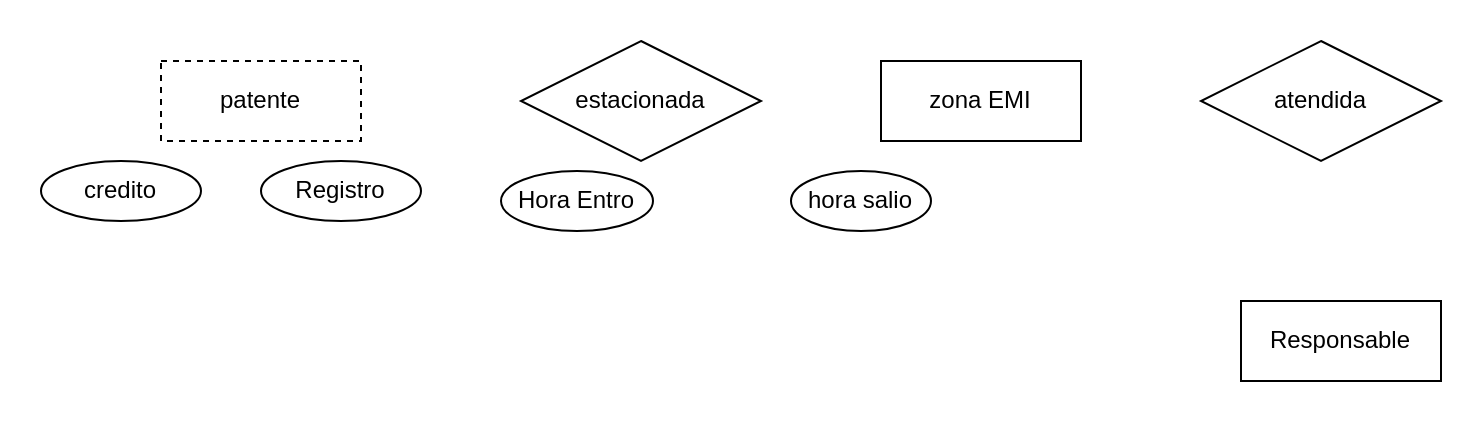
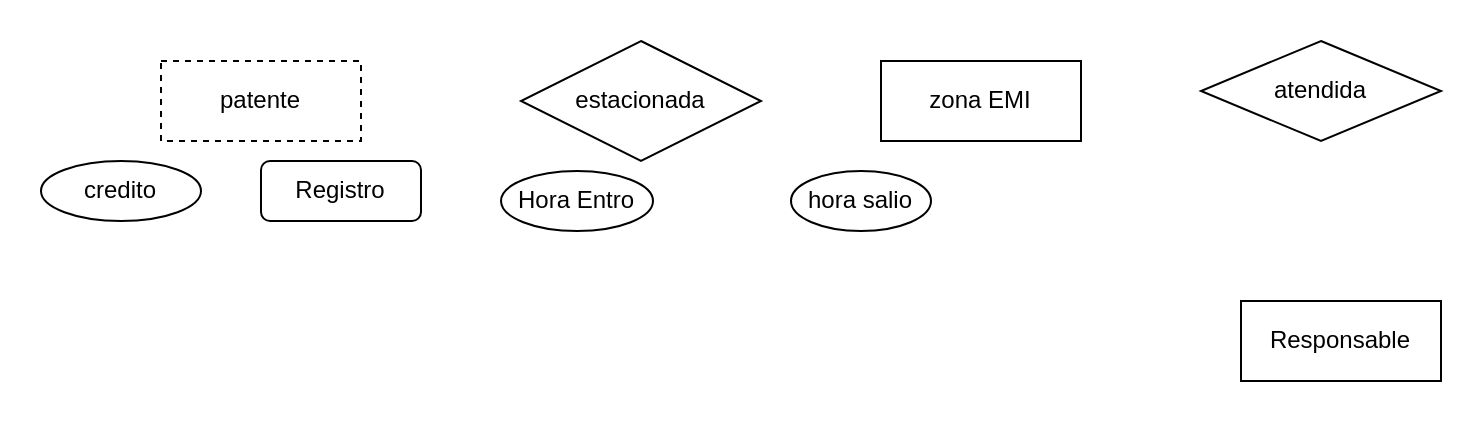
(1321, 101) -> (1321, 91)
(341, 191) -> (341, 191)
